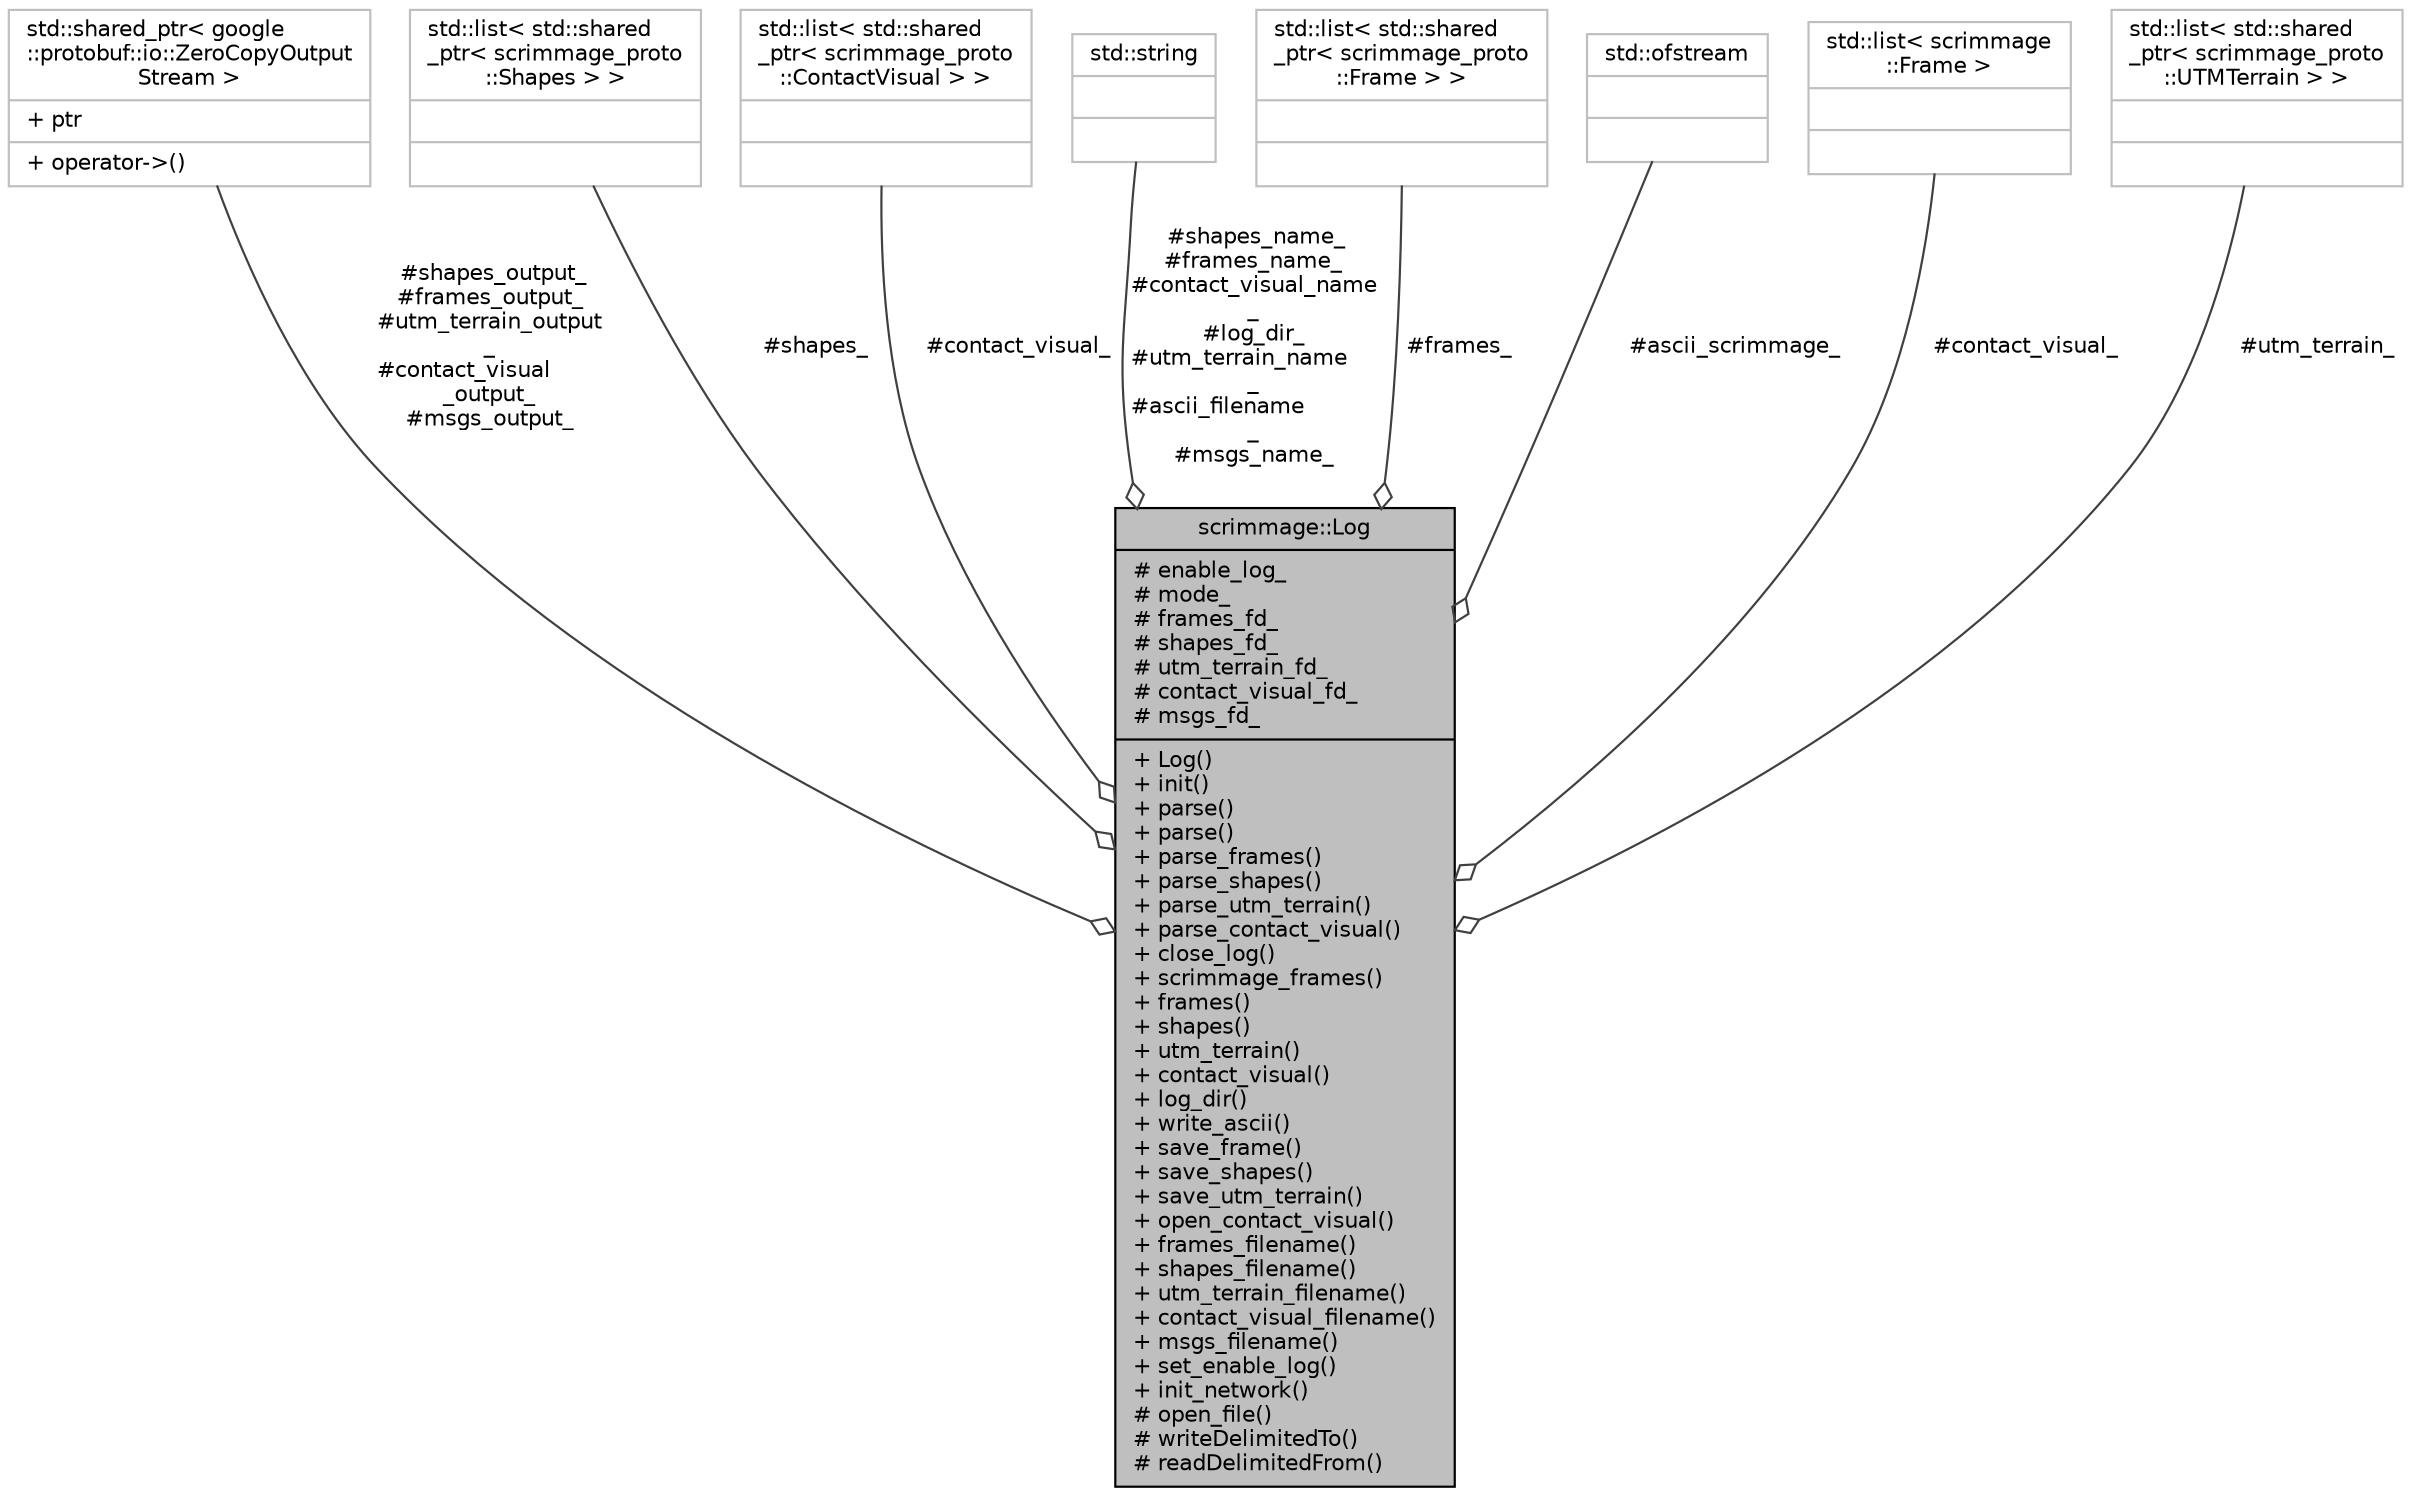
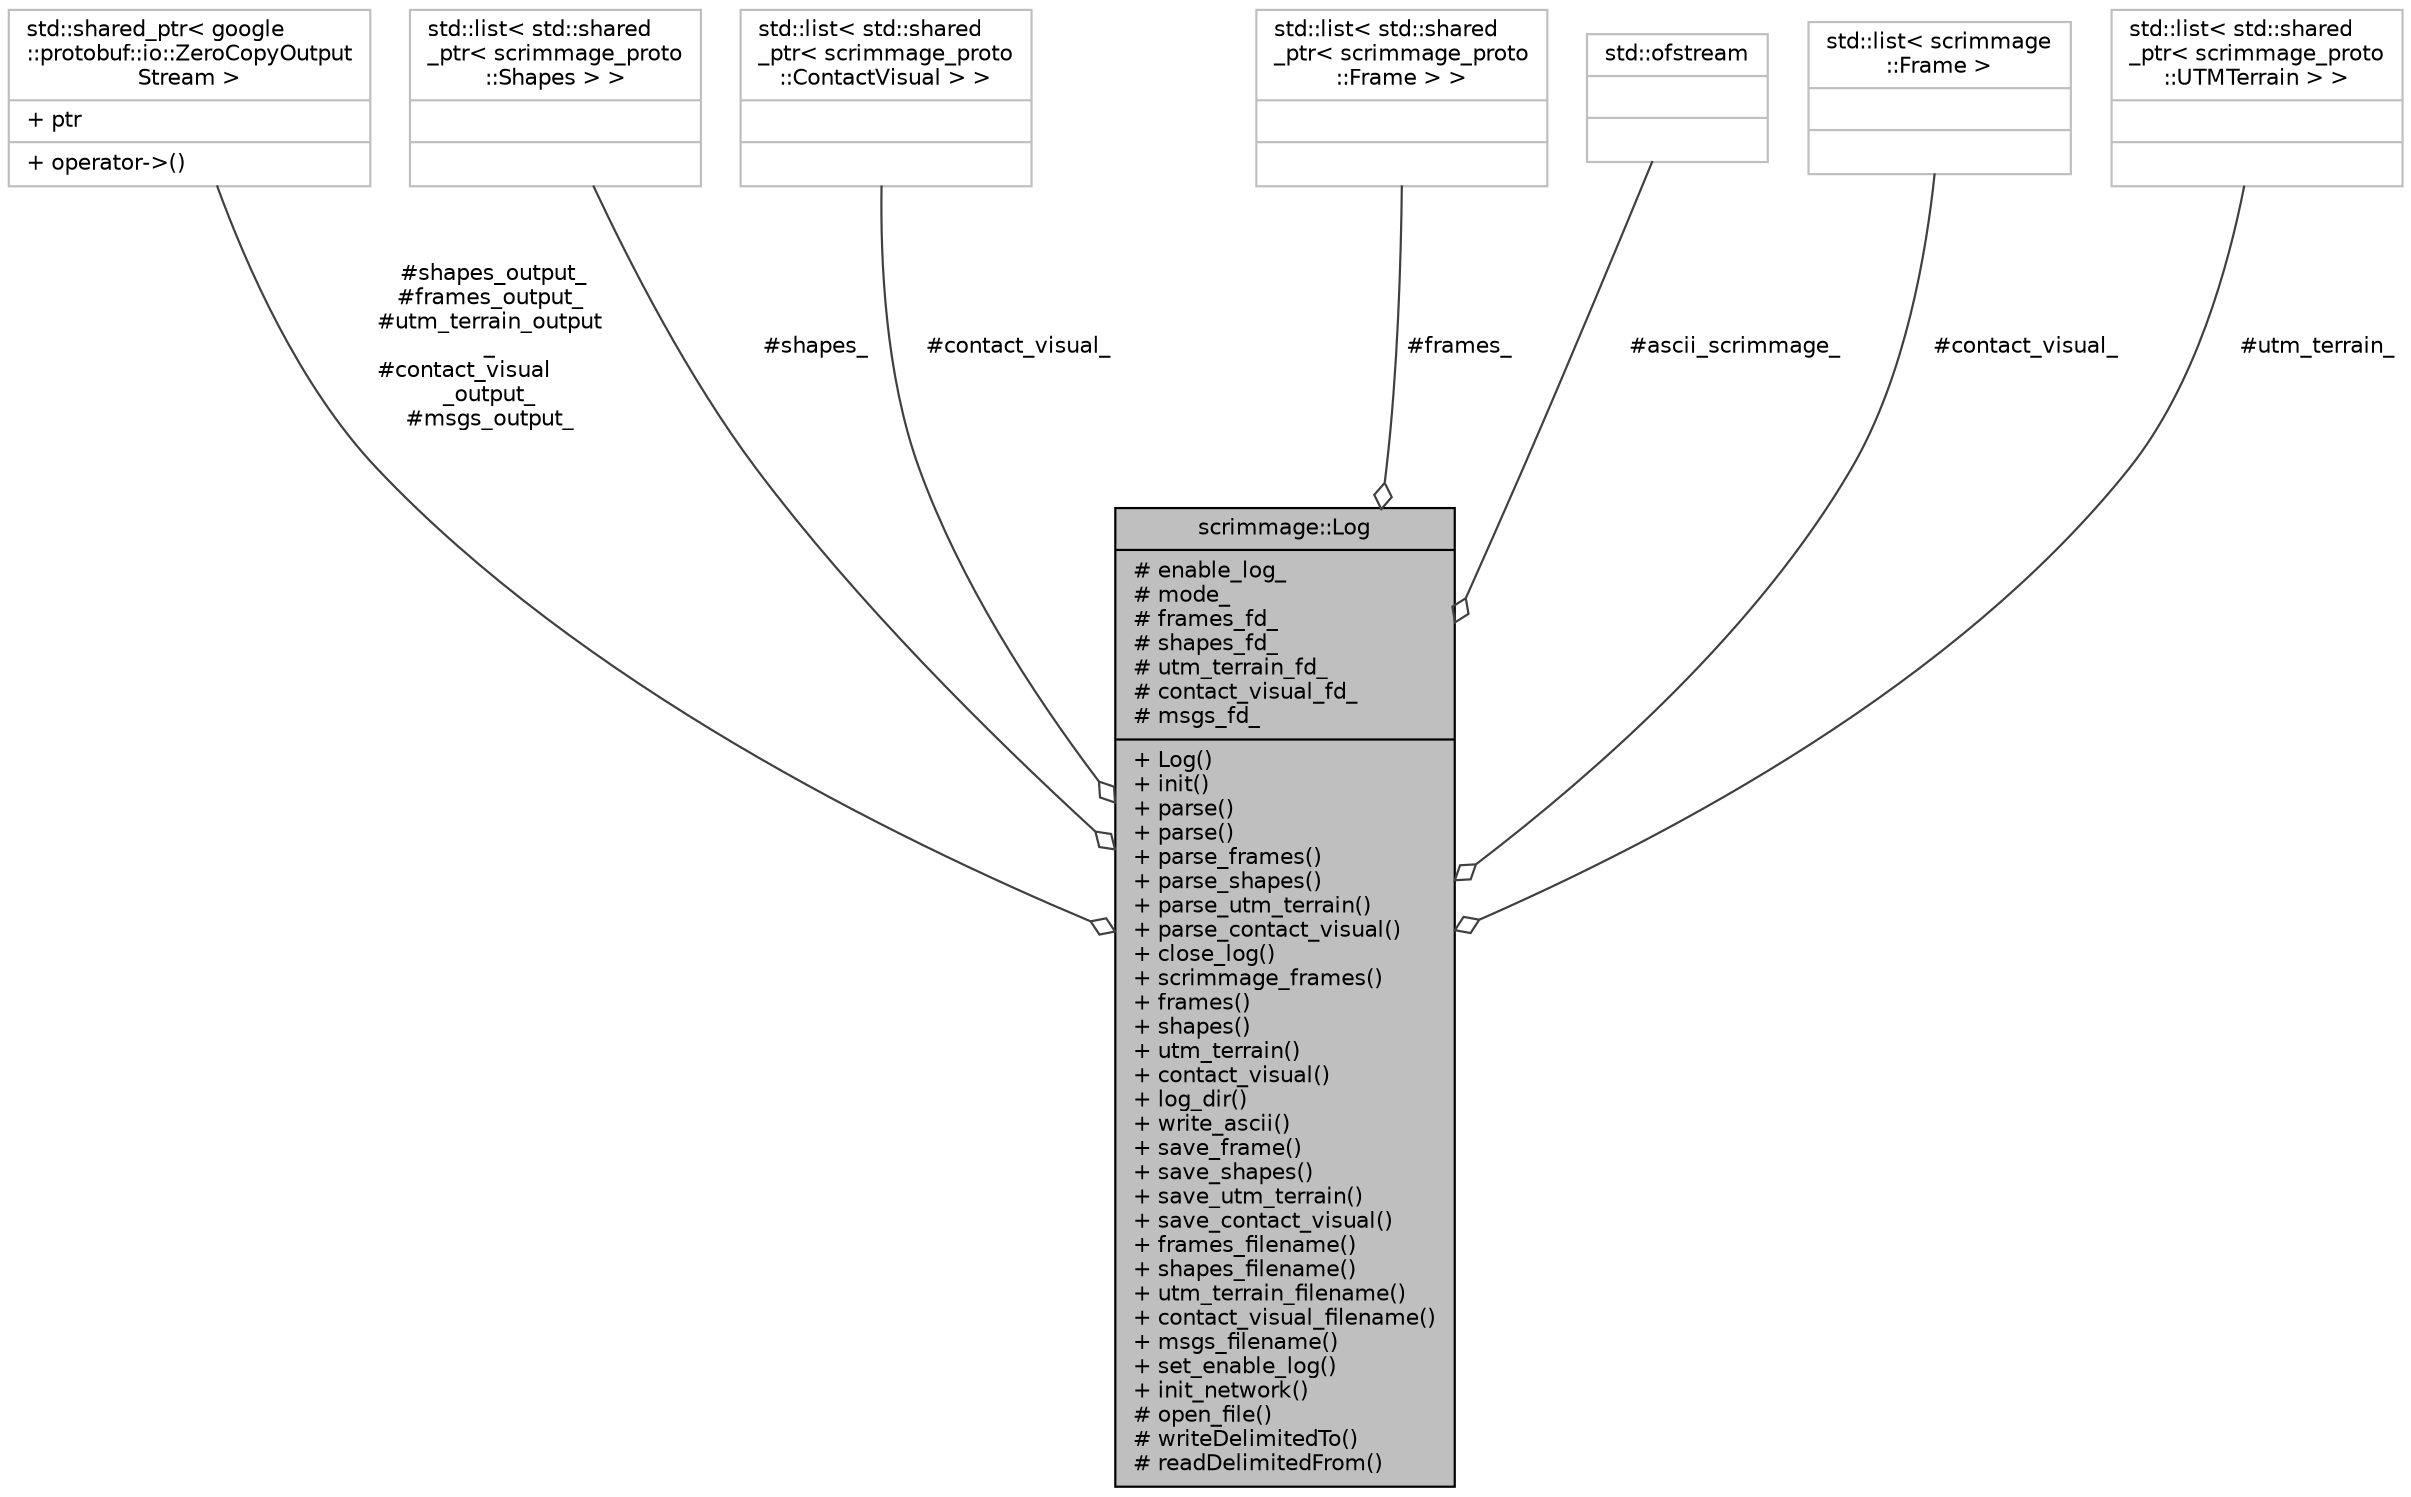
(1144, 98) -> none
(1264, 1221) -> (1263, 1221)
